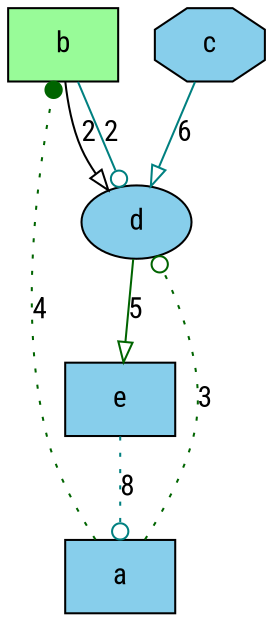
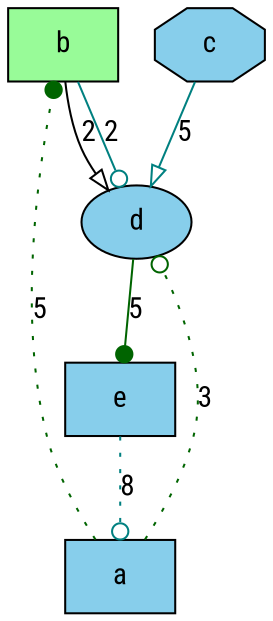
(184, 133) -> (184, 133)
(129, 300) -> (129, 302)
(40, 311) -> (40, 311)
